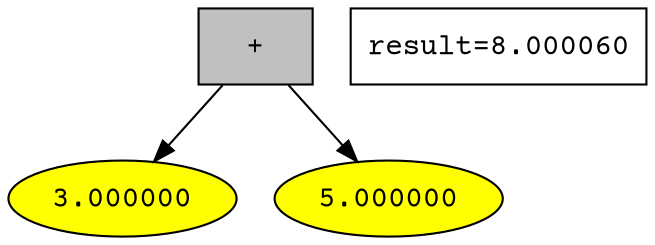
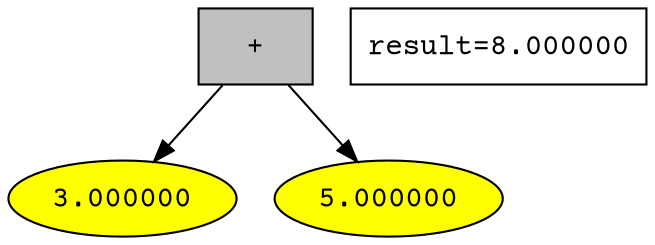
(499, 46) -> (499, 46)
